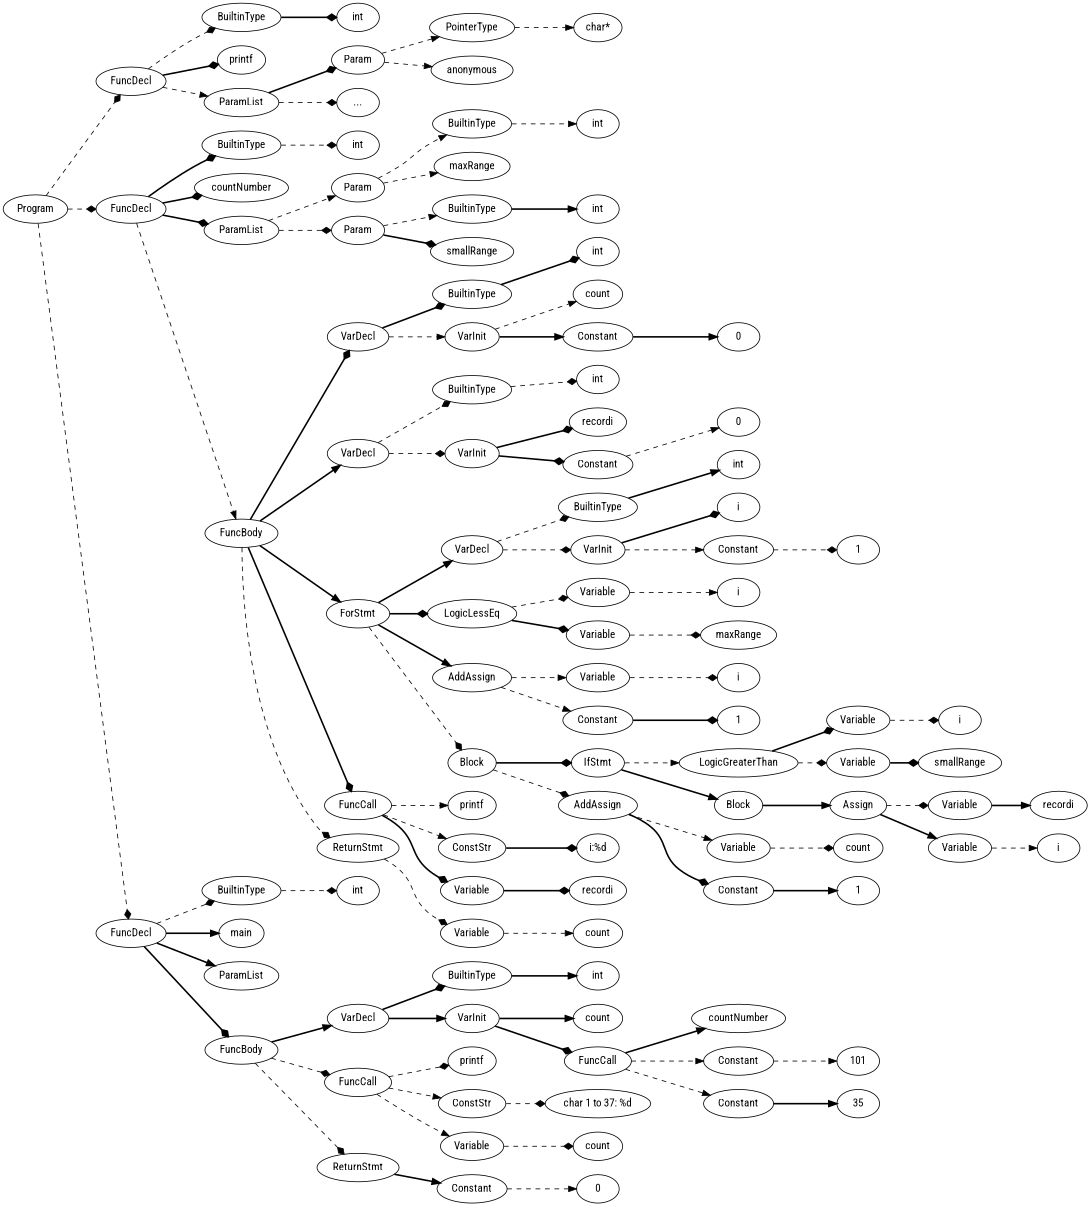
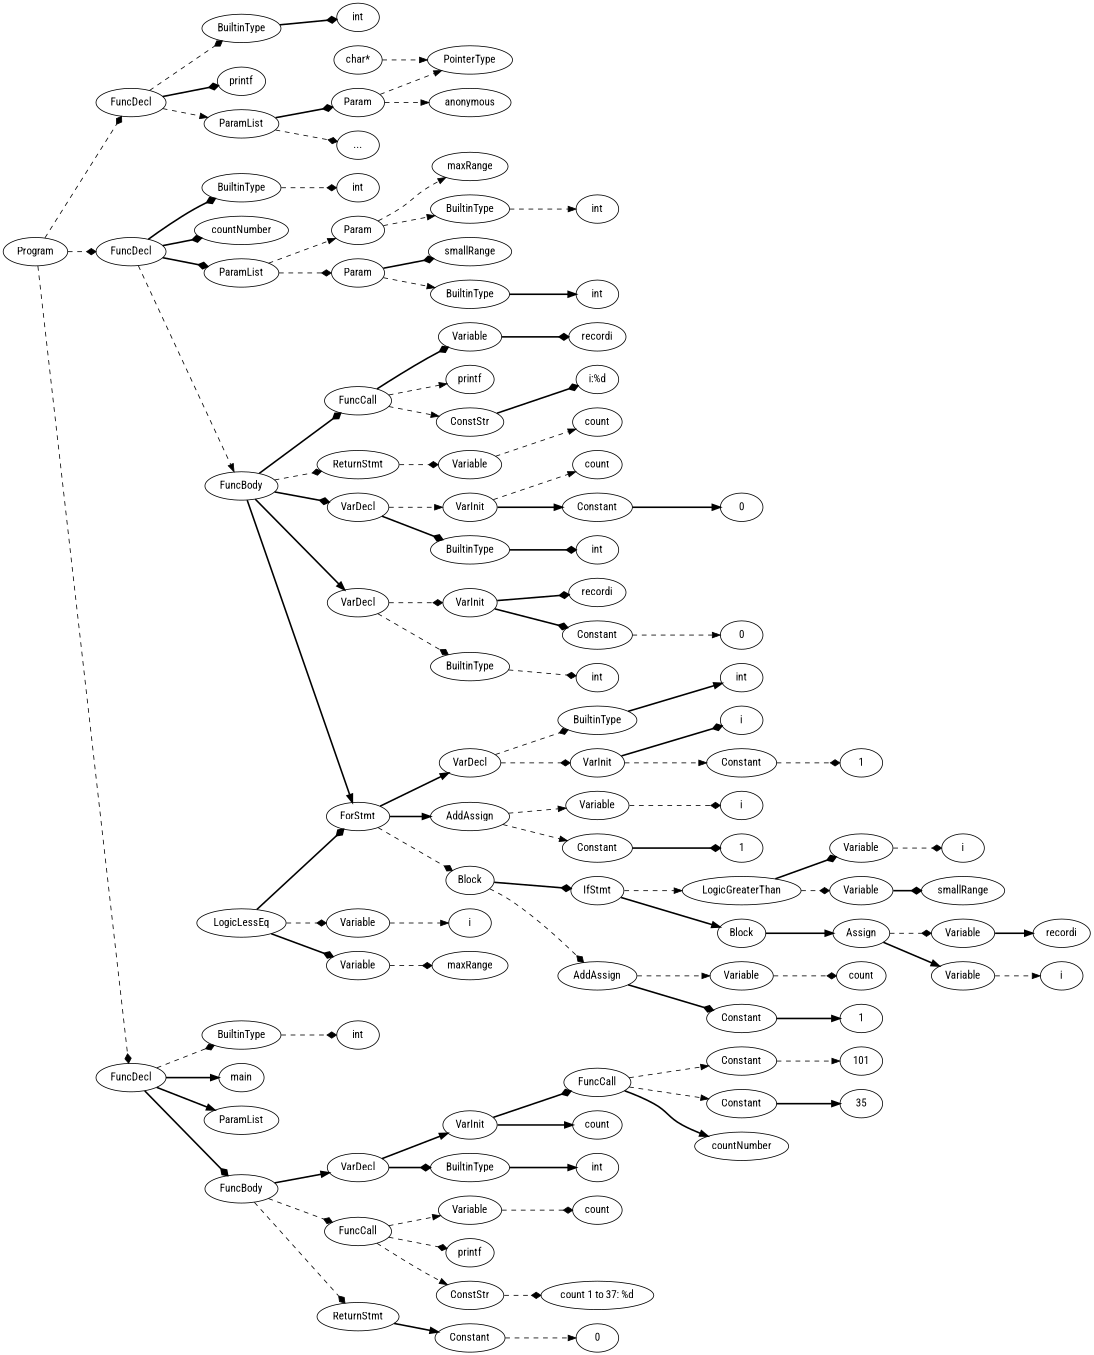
(540, 28) -> (401, 60)
(404, 614) -> (297, 873)
(598, 1104) -> (597, 1295)
